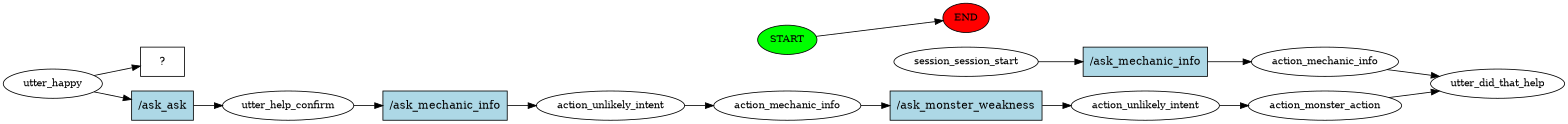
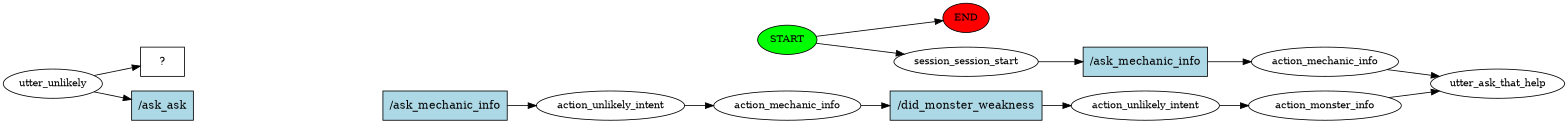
none -> (856, 48)
(53, 84) -> (53, 84)
(1498, 84) -> (1498, 84)
(288, 106) -> none
(966, 106) -> (966, 106)
(1325, 106) -> (1325, 106)
